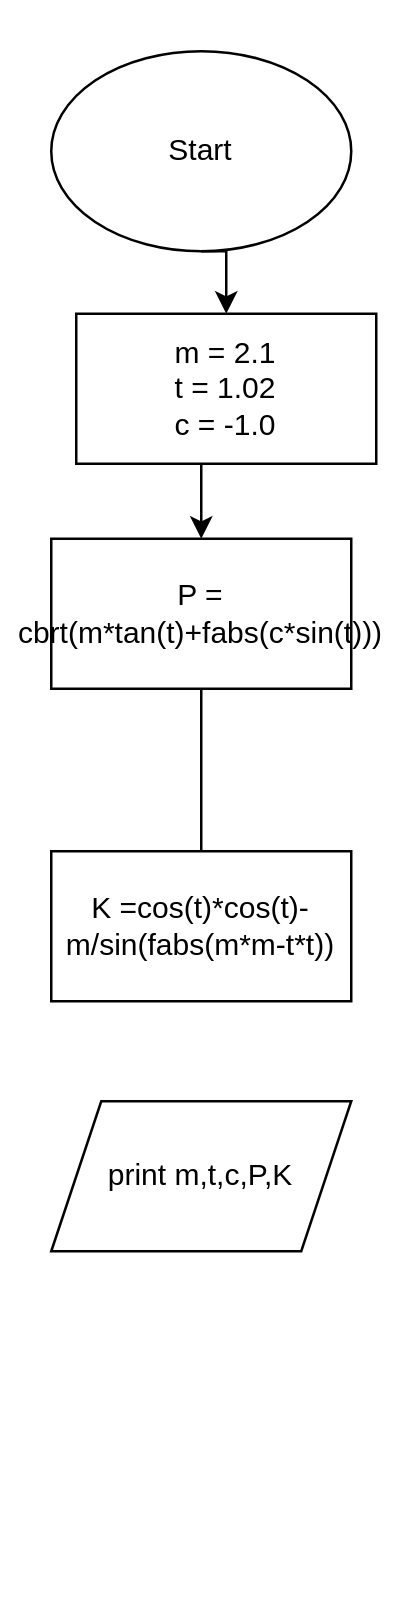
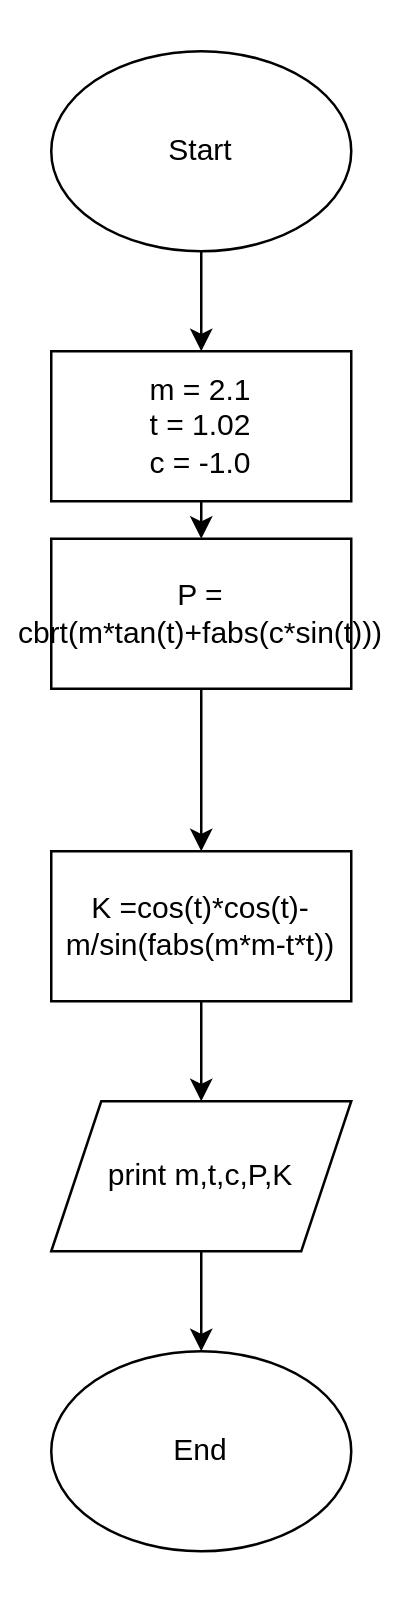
(226, 389) -> (201, 426)
(201, 840) -> (201, 833)
none -> (201, 1043)
none -> (201, 1293)
none -> (201, 1451)
